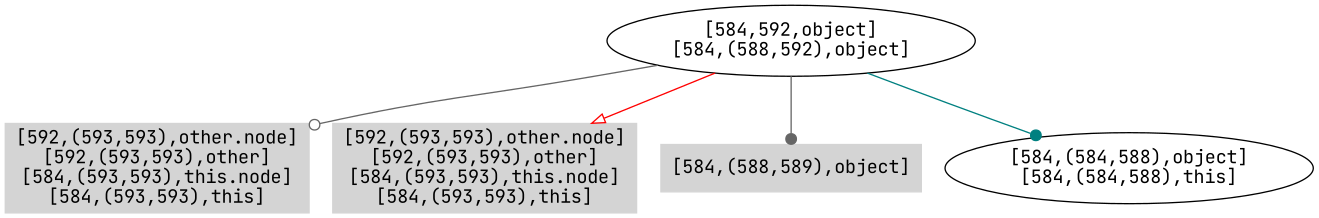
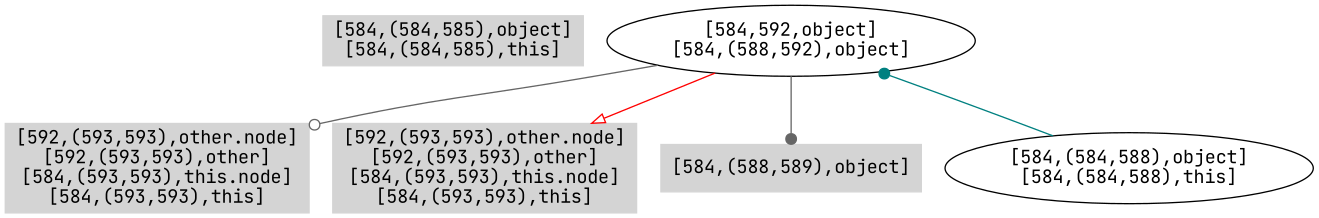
none -> (453, 41)
(949, 104) -> (971, 105)
